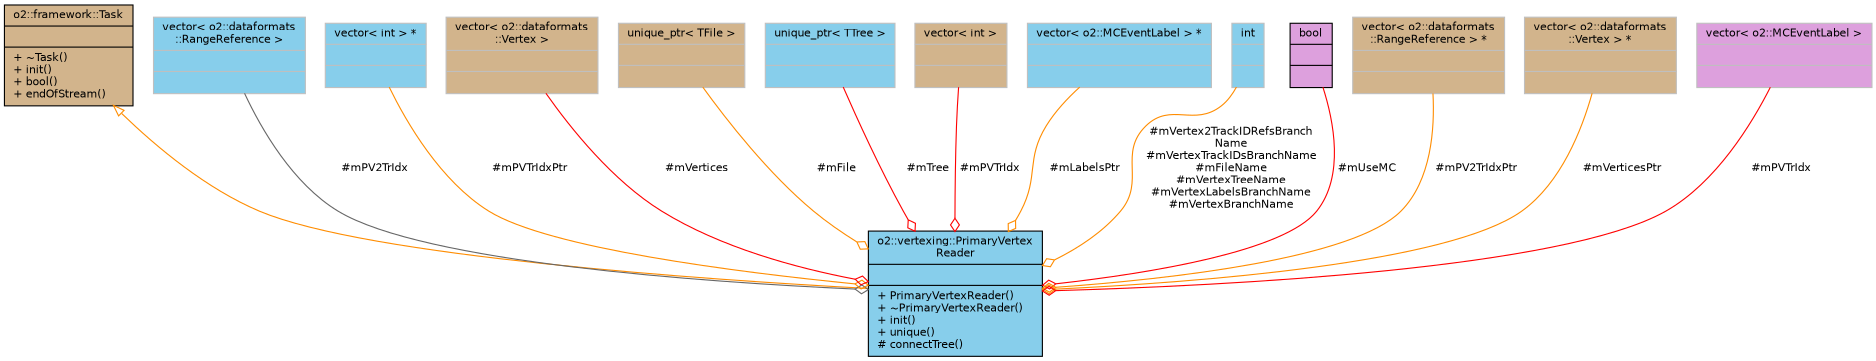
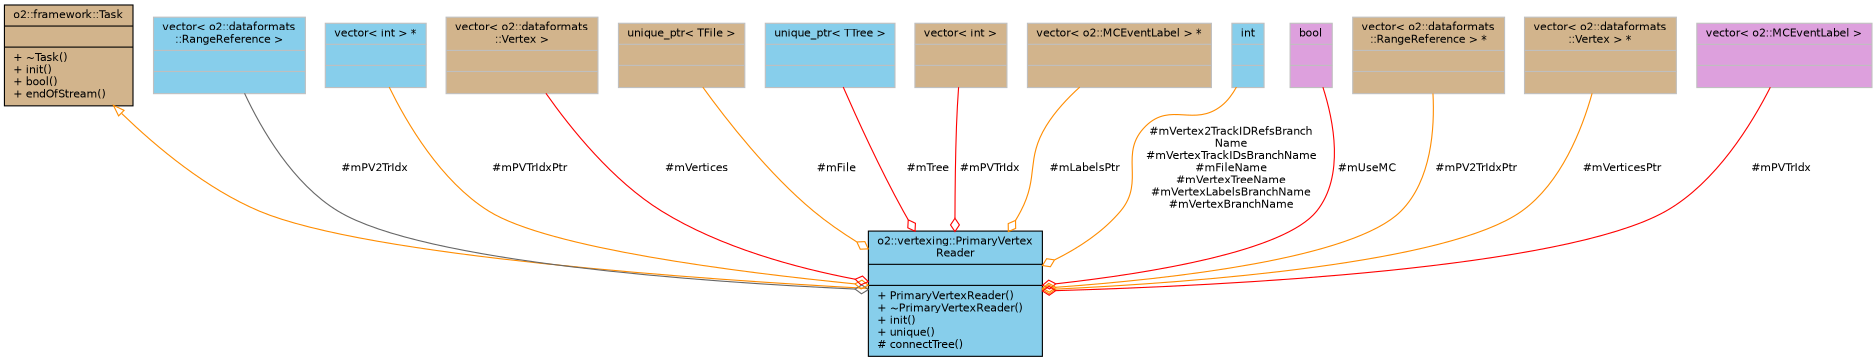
(1119, 55) -> (1119, 55)
(1311, 55) -> (1311, 55)
